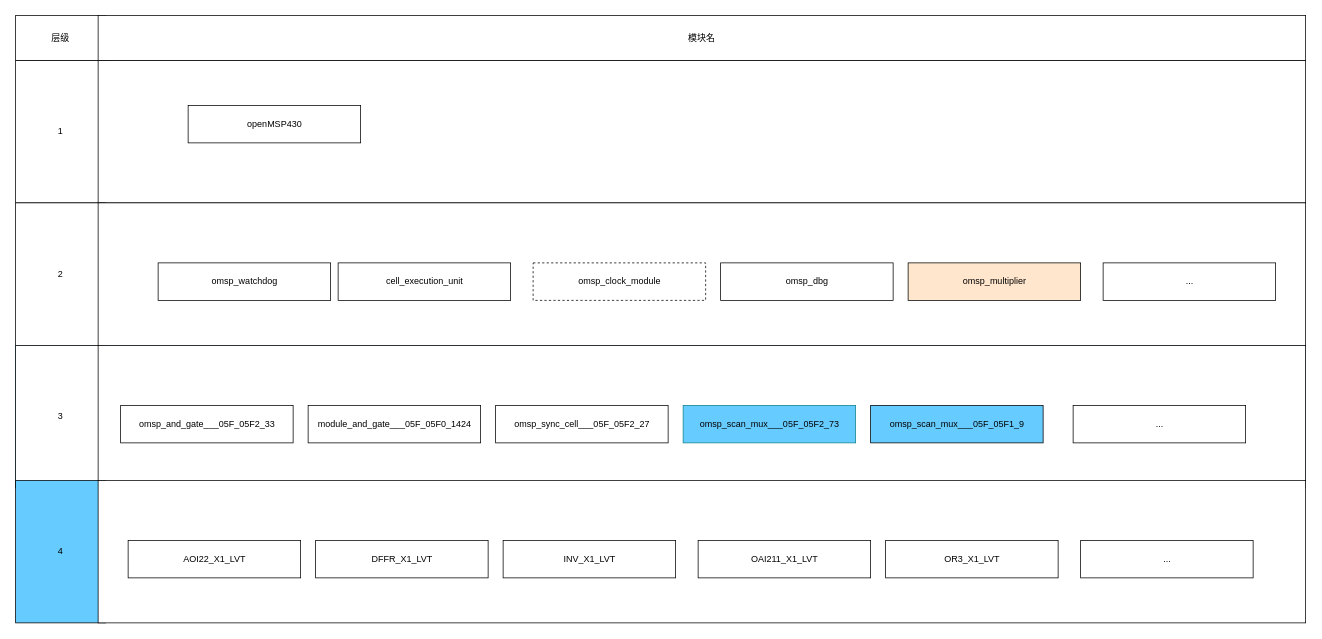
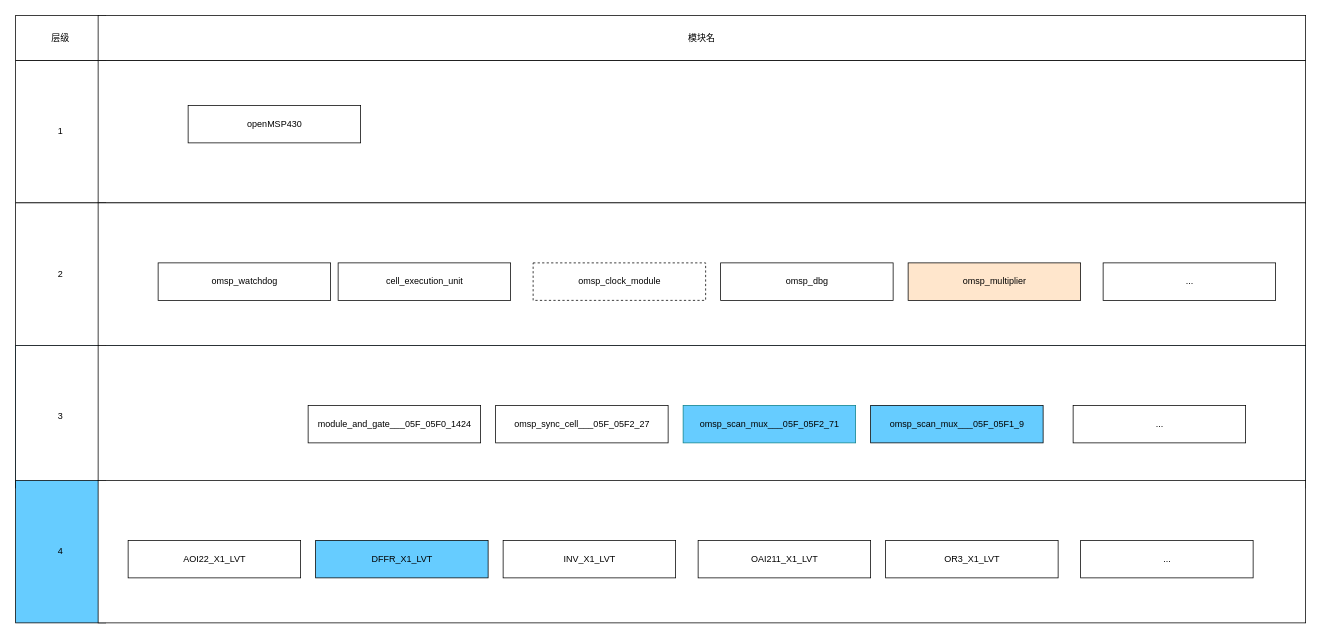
(207, 424) -> none
(770, 424) -> (770, 424)
(402, 559) -> (402, 559)
